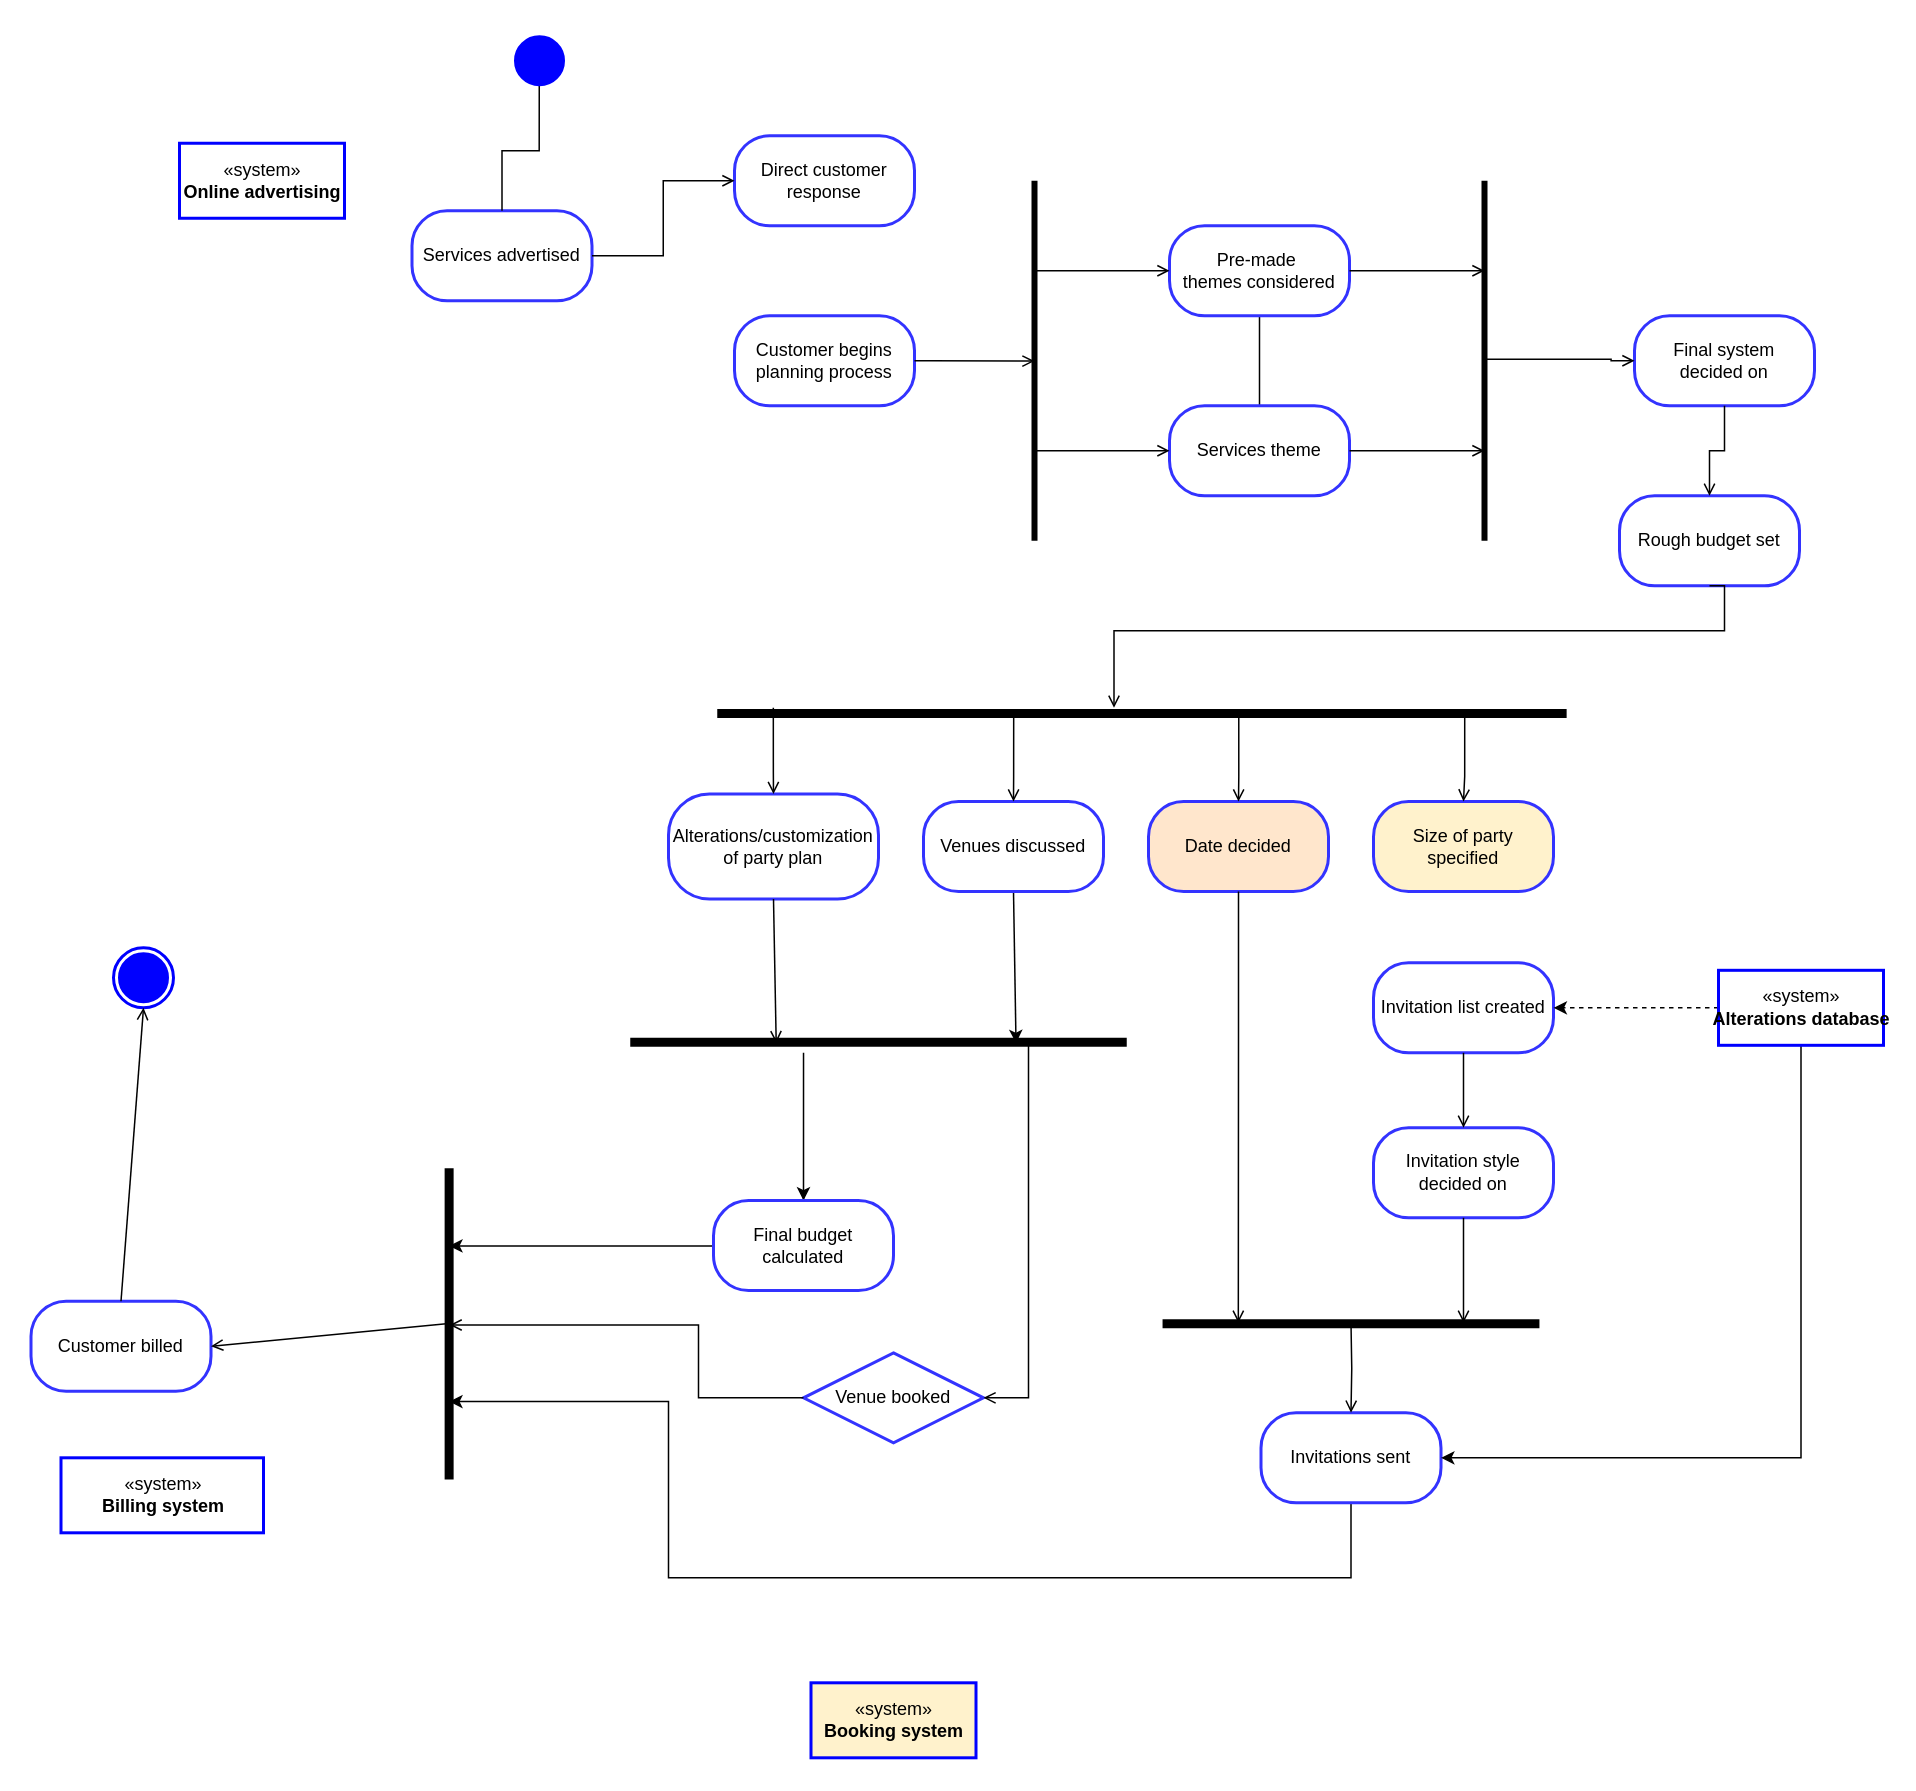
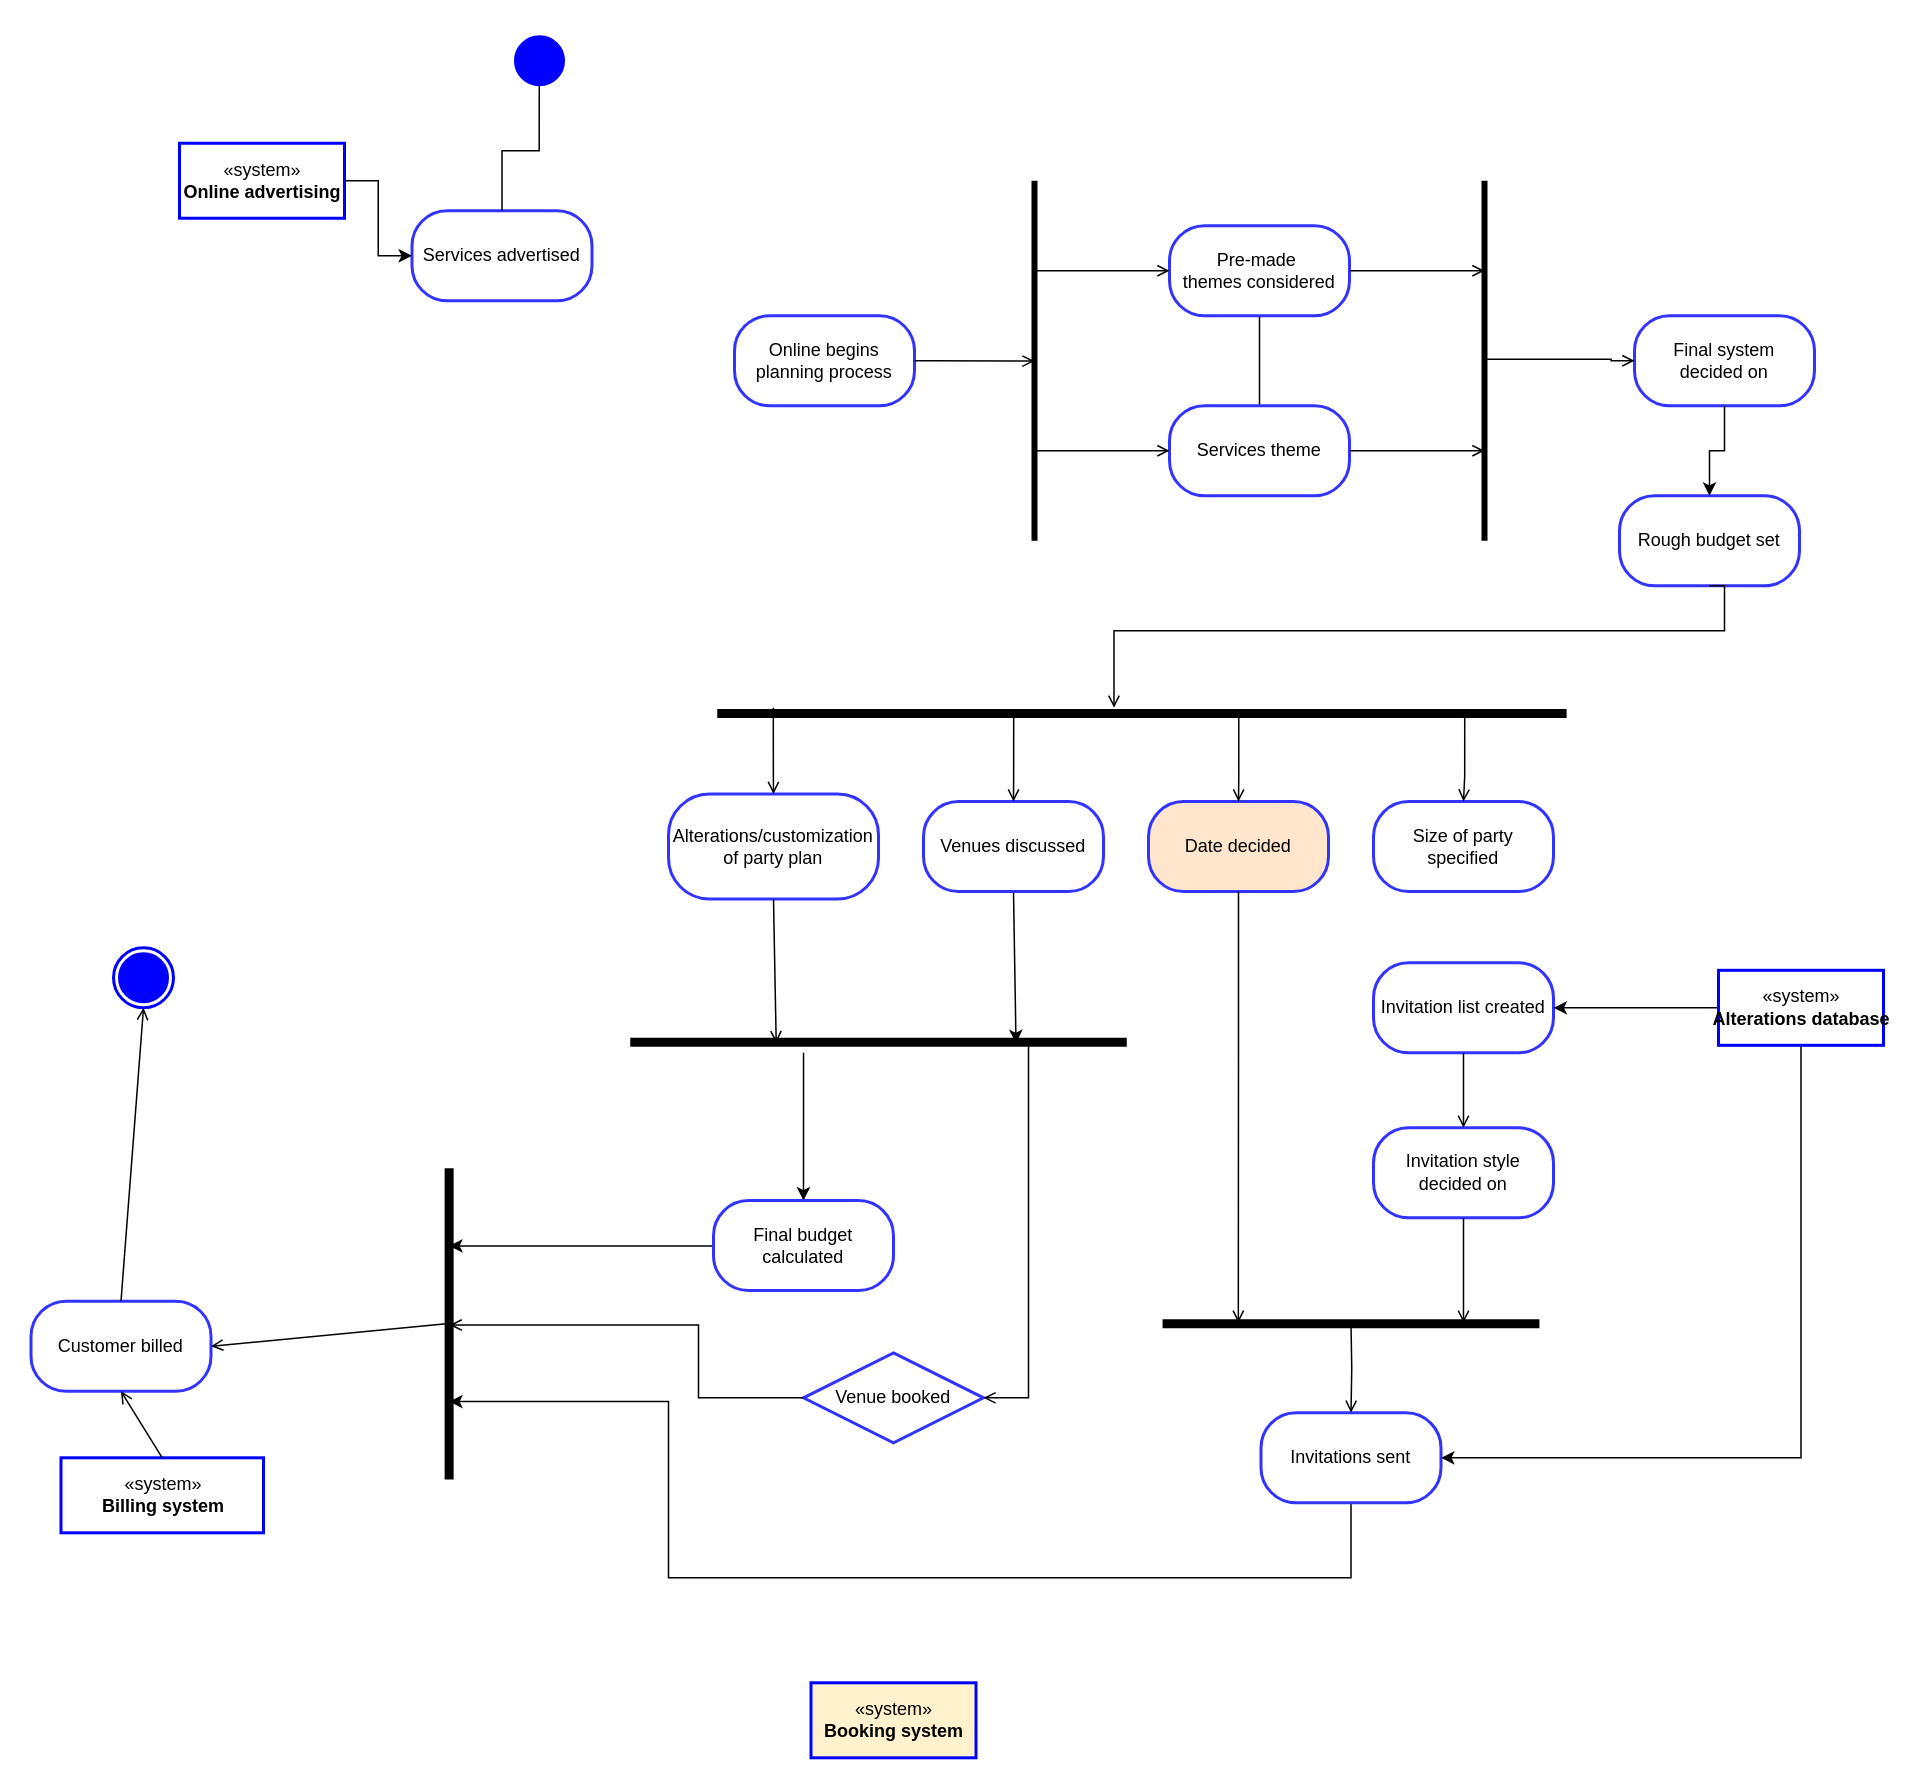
(824, 181) -> none
none -> (378, 214)
(663, 221) -> none
(824, 361) -> (824, 361)
(1709, 486) -> (1709, 484)
(1463, 847) -> (1463, 847)
(1640, 1008) -> (1640, 1008)
none -> (142, 1426)
